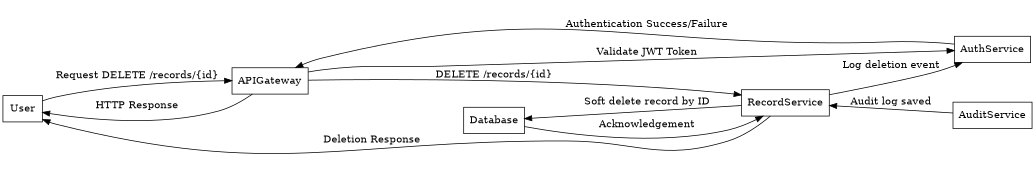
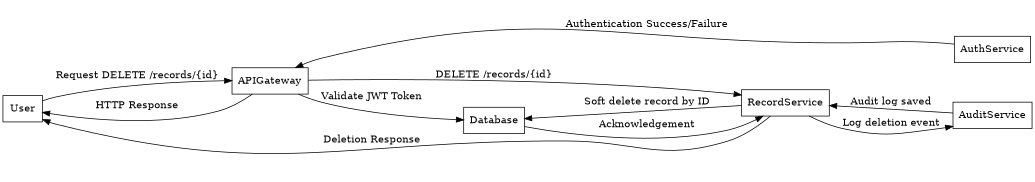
(627, 60) -> (376, 113)
(893, 82) -> (876, 134)
